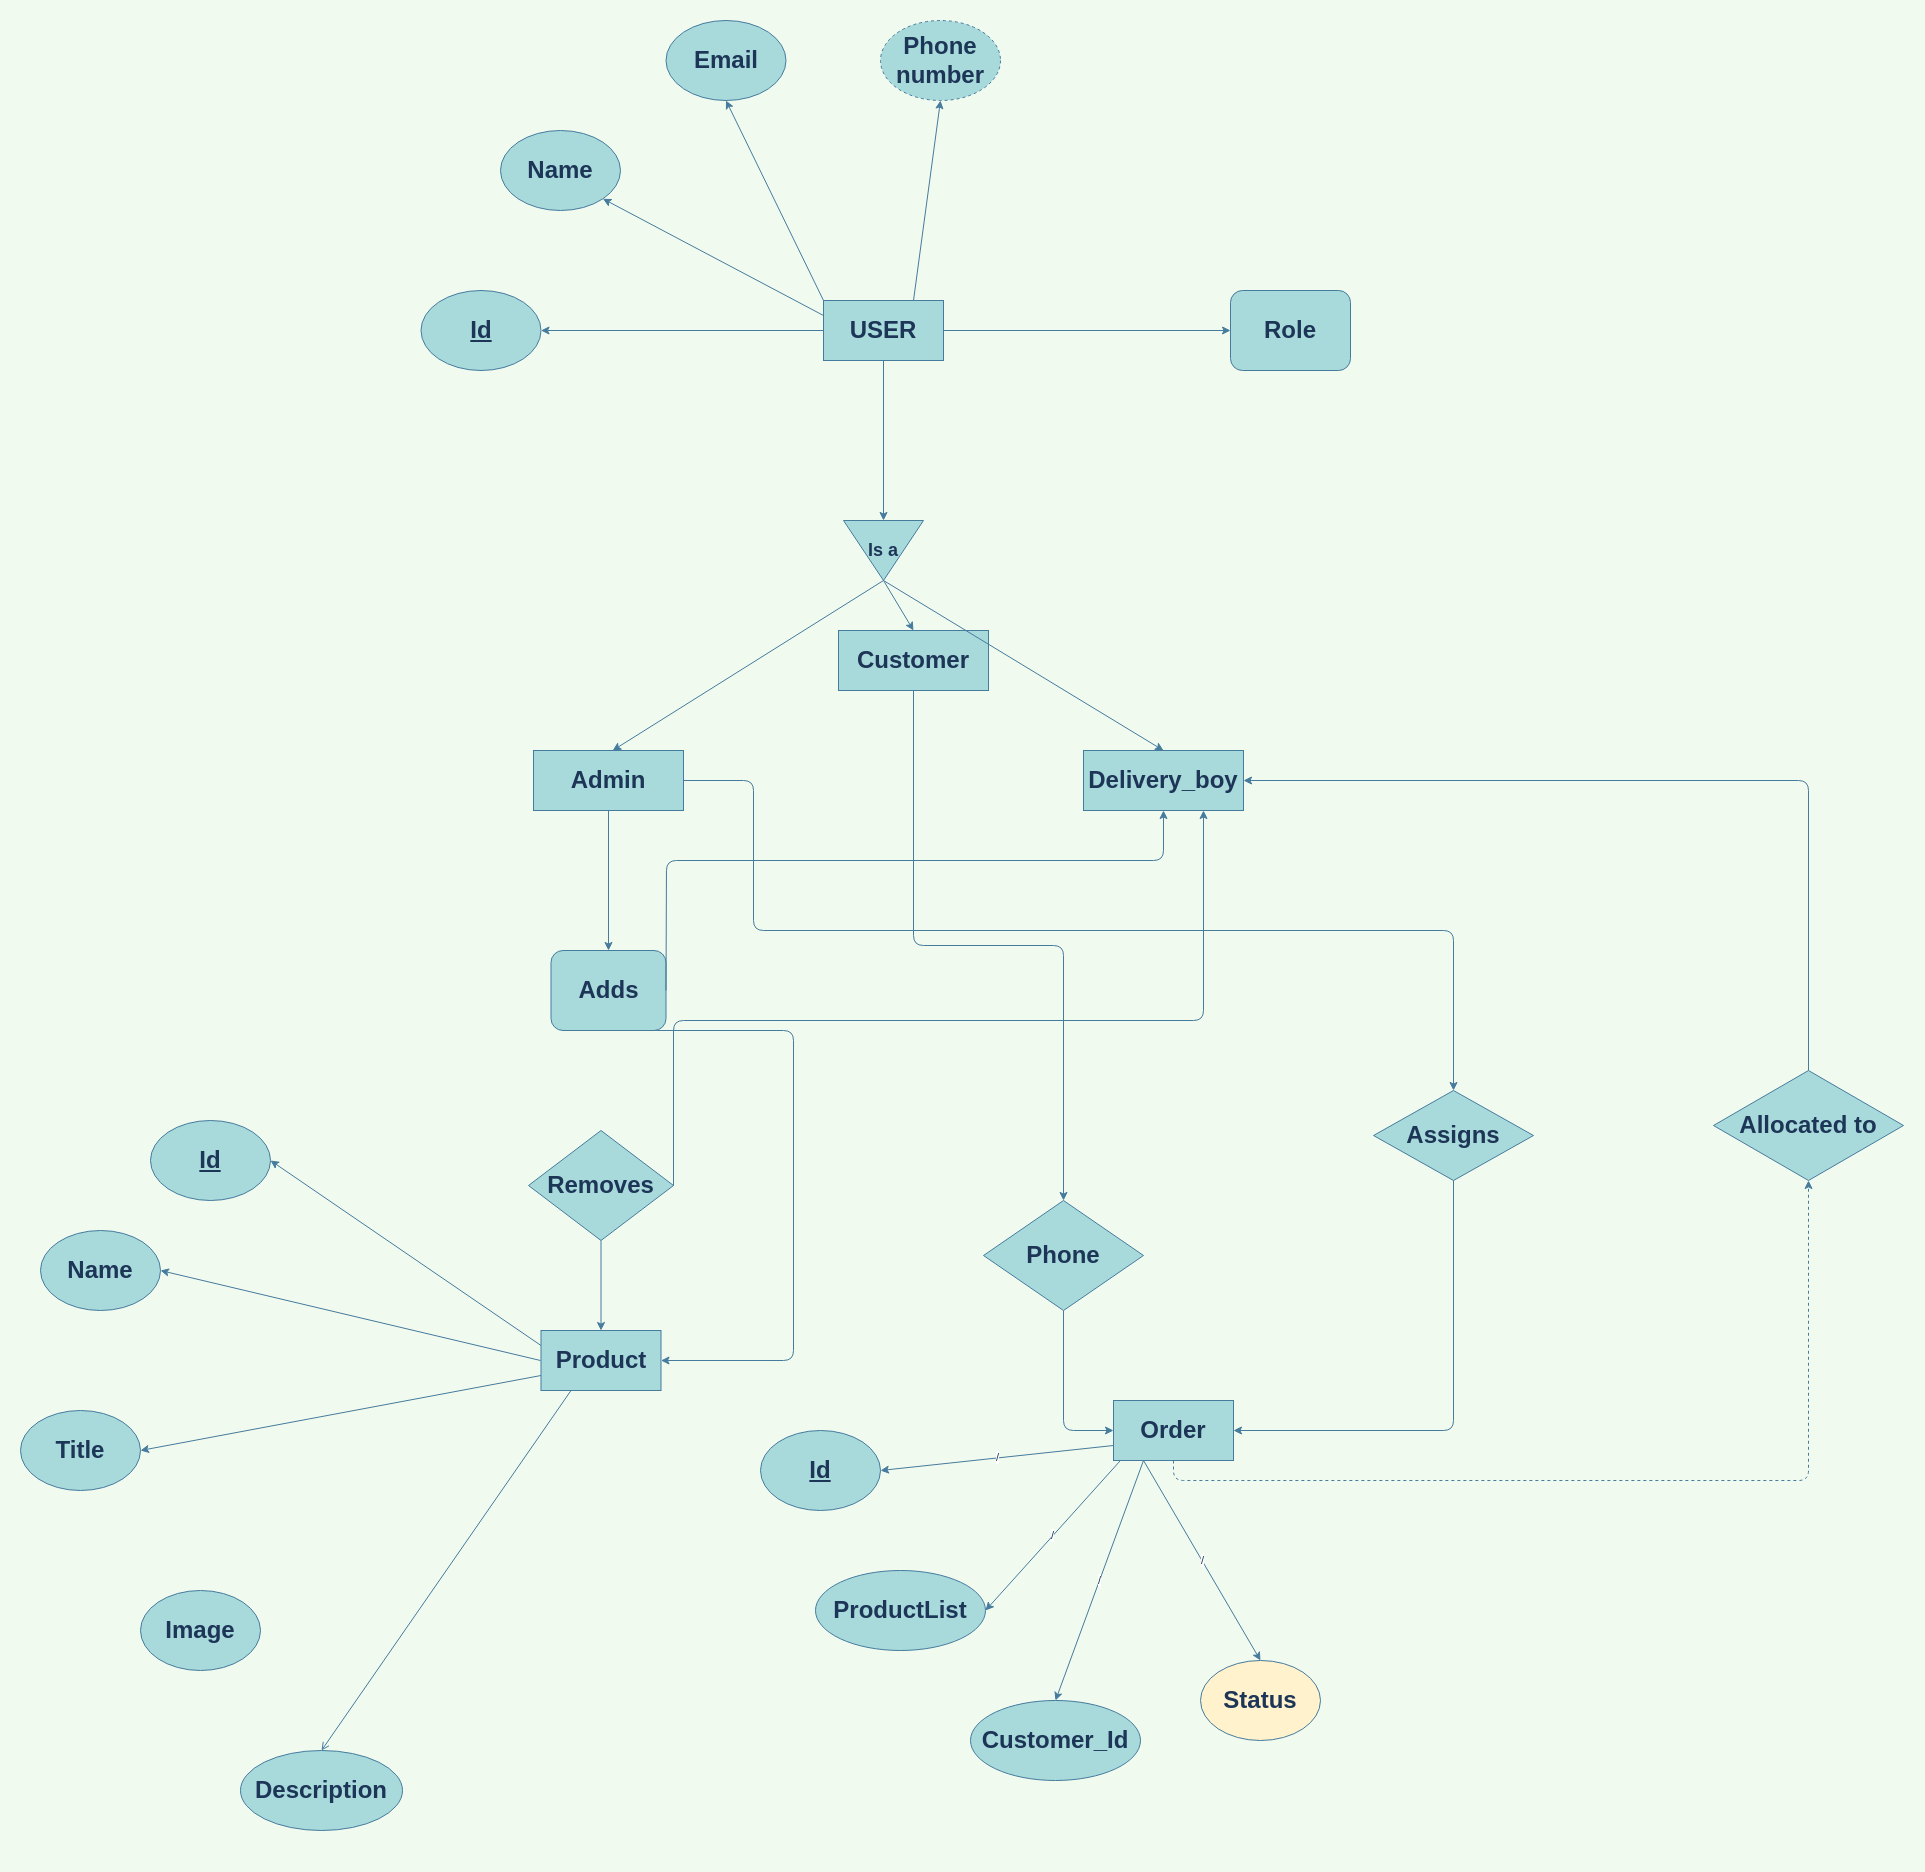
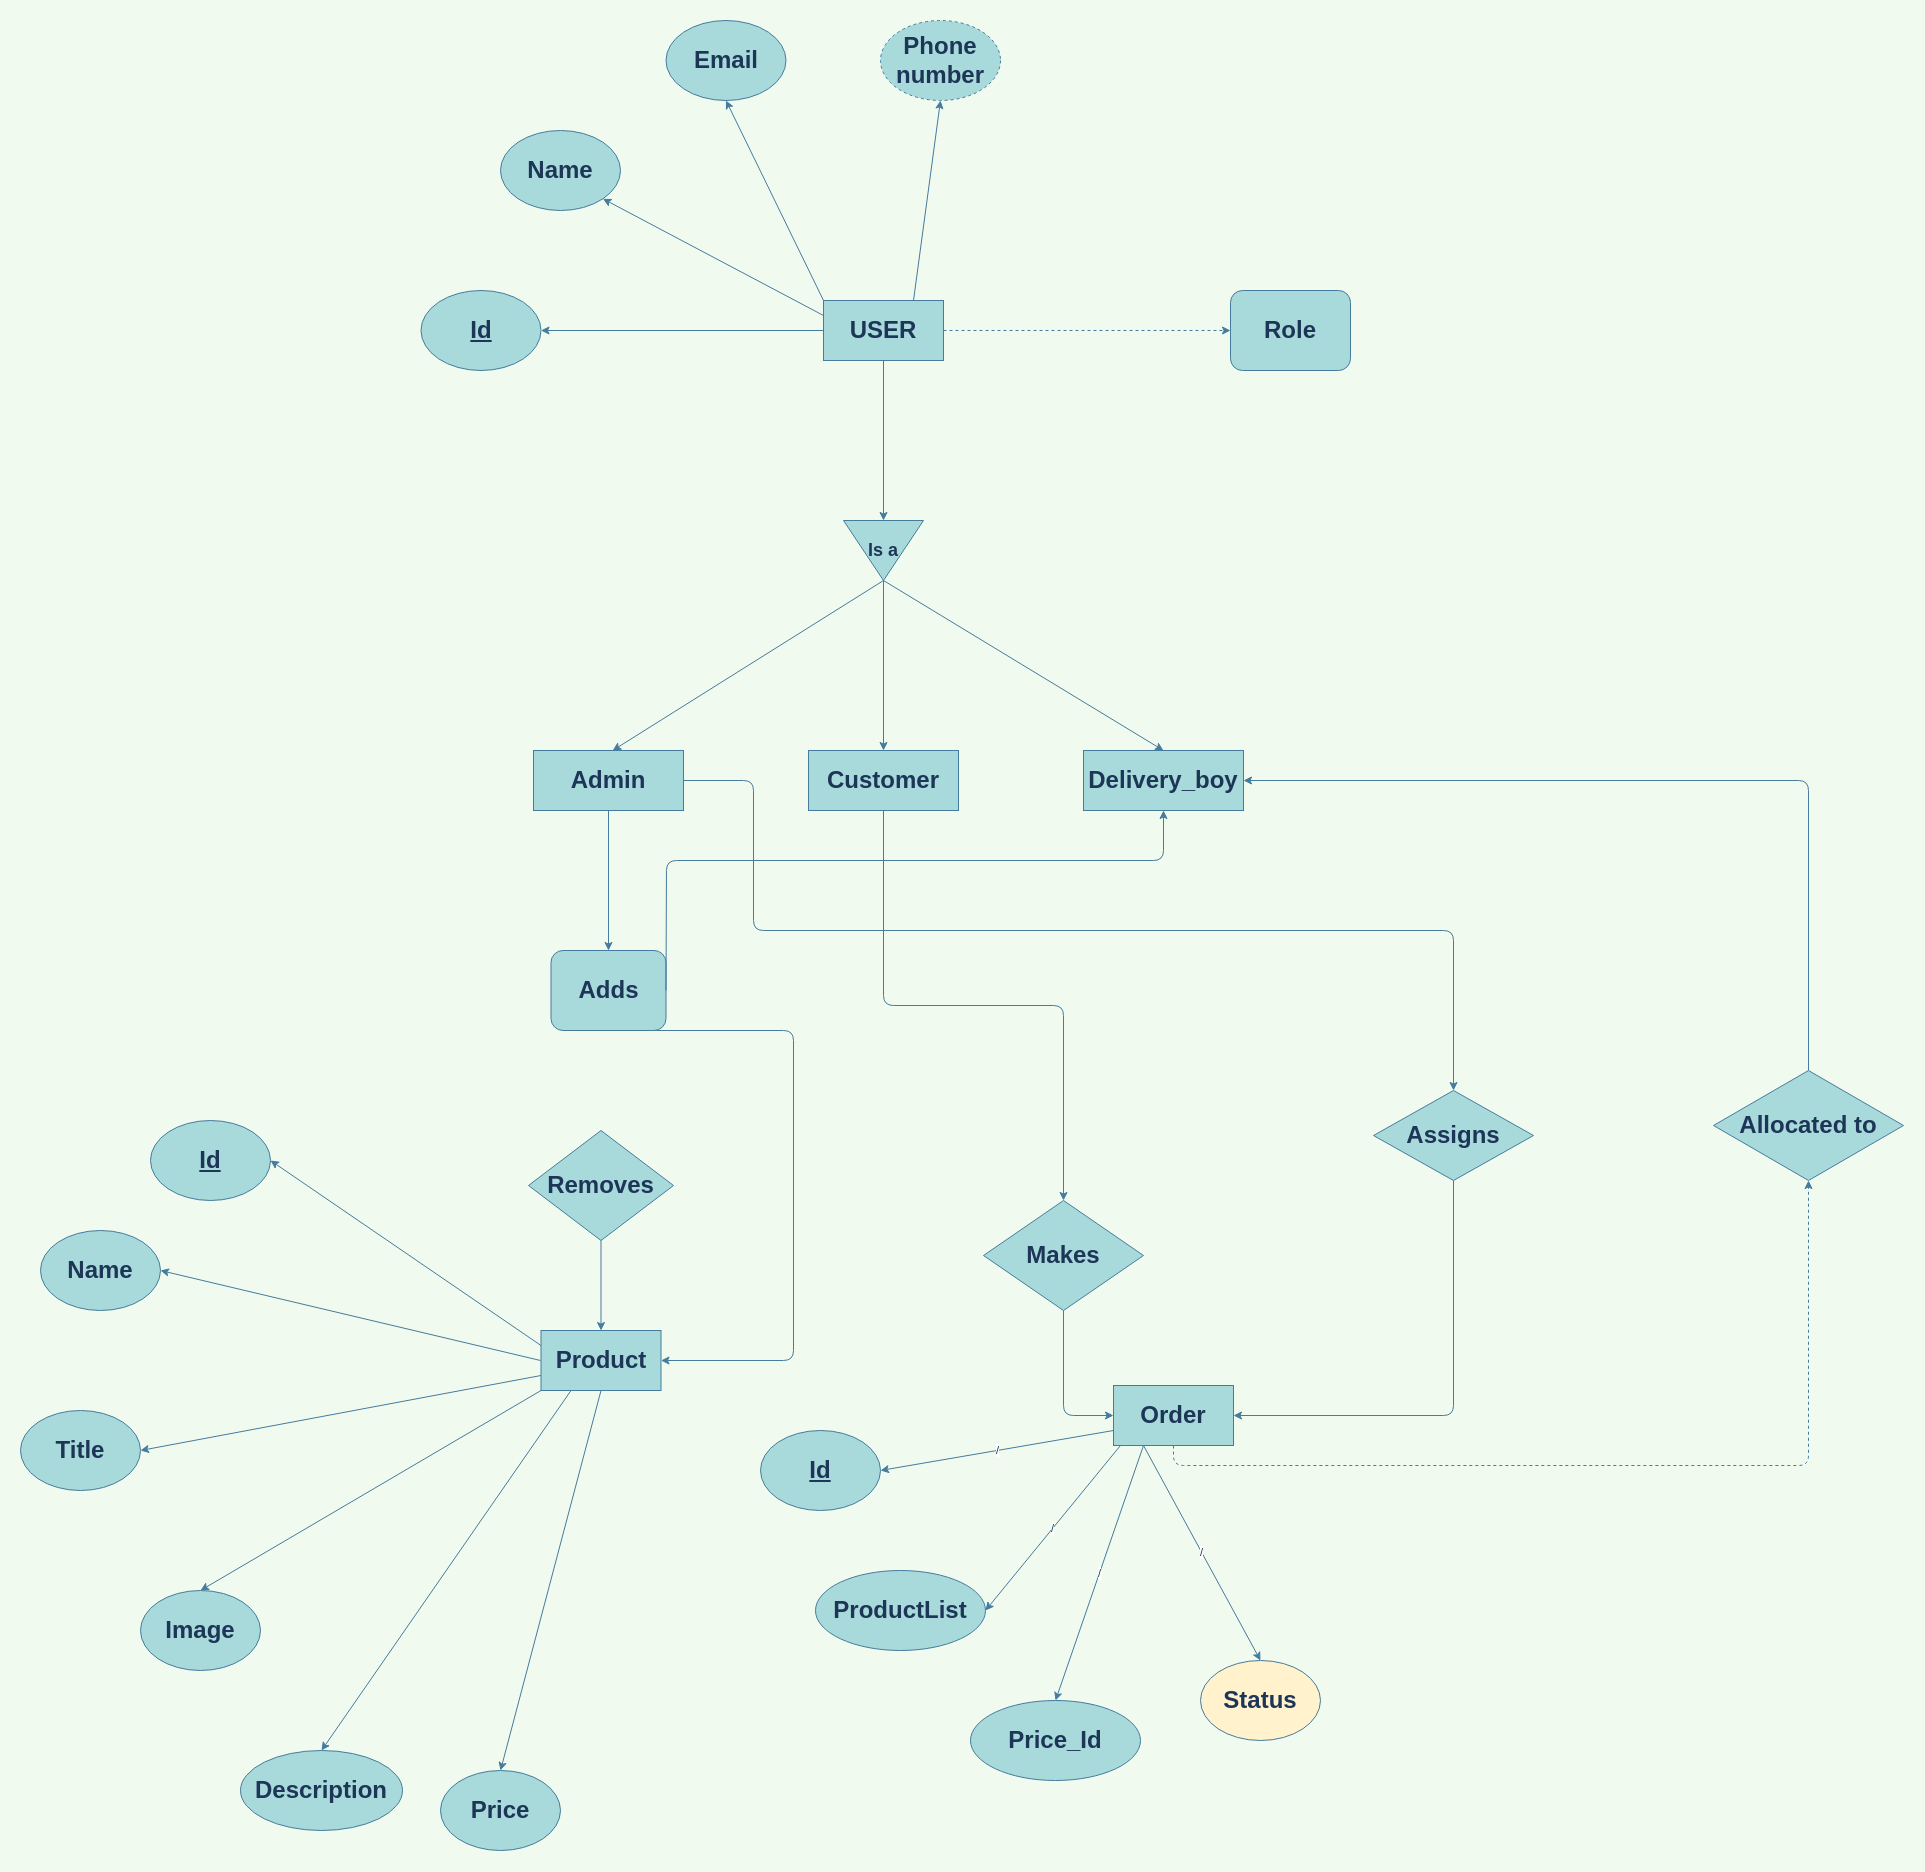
(1084, 331) -> (1084, 331)
(914, 661) -> (884, 781)
(958, 1021) -> none
(1064, 1256) -> (1064, 1256)
(1174, 1431) -> (1174, 1416)
none -> (373, 1489)
none -> (552, 1577)
(1056, 1741) -> (1056, 1741)
(325, 1745) -> (326, 1744)
none -> (501, 1811)
